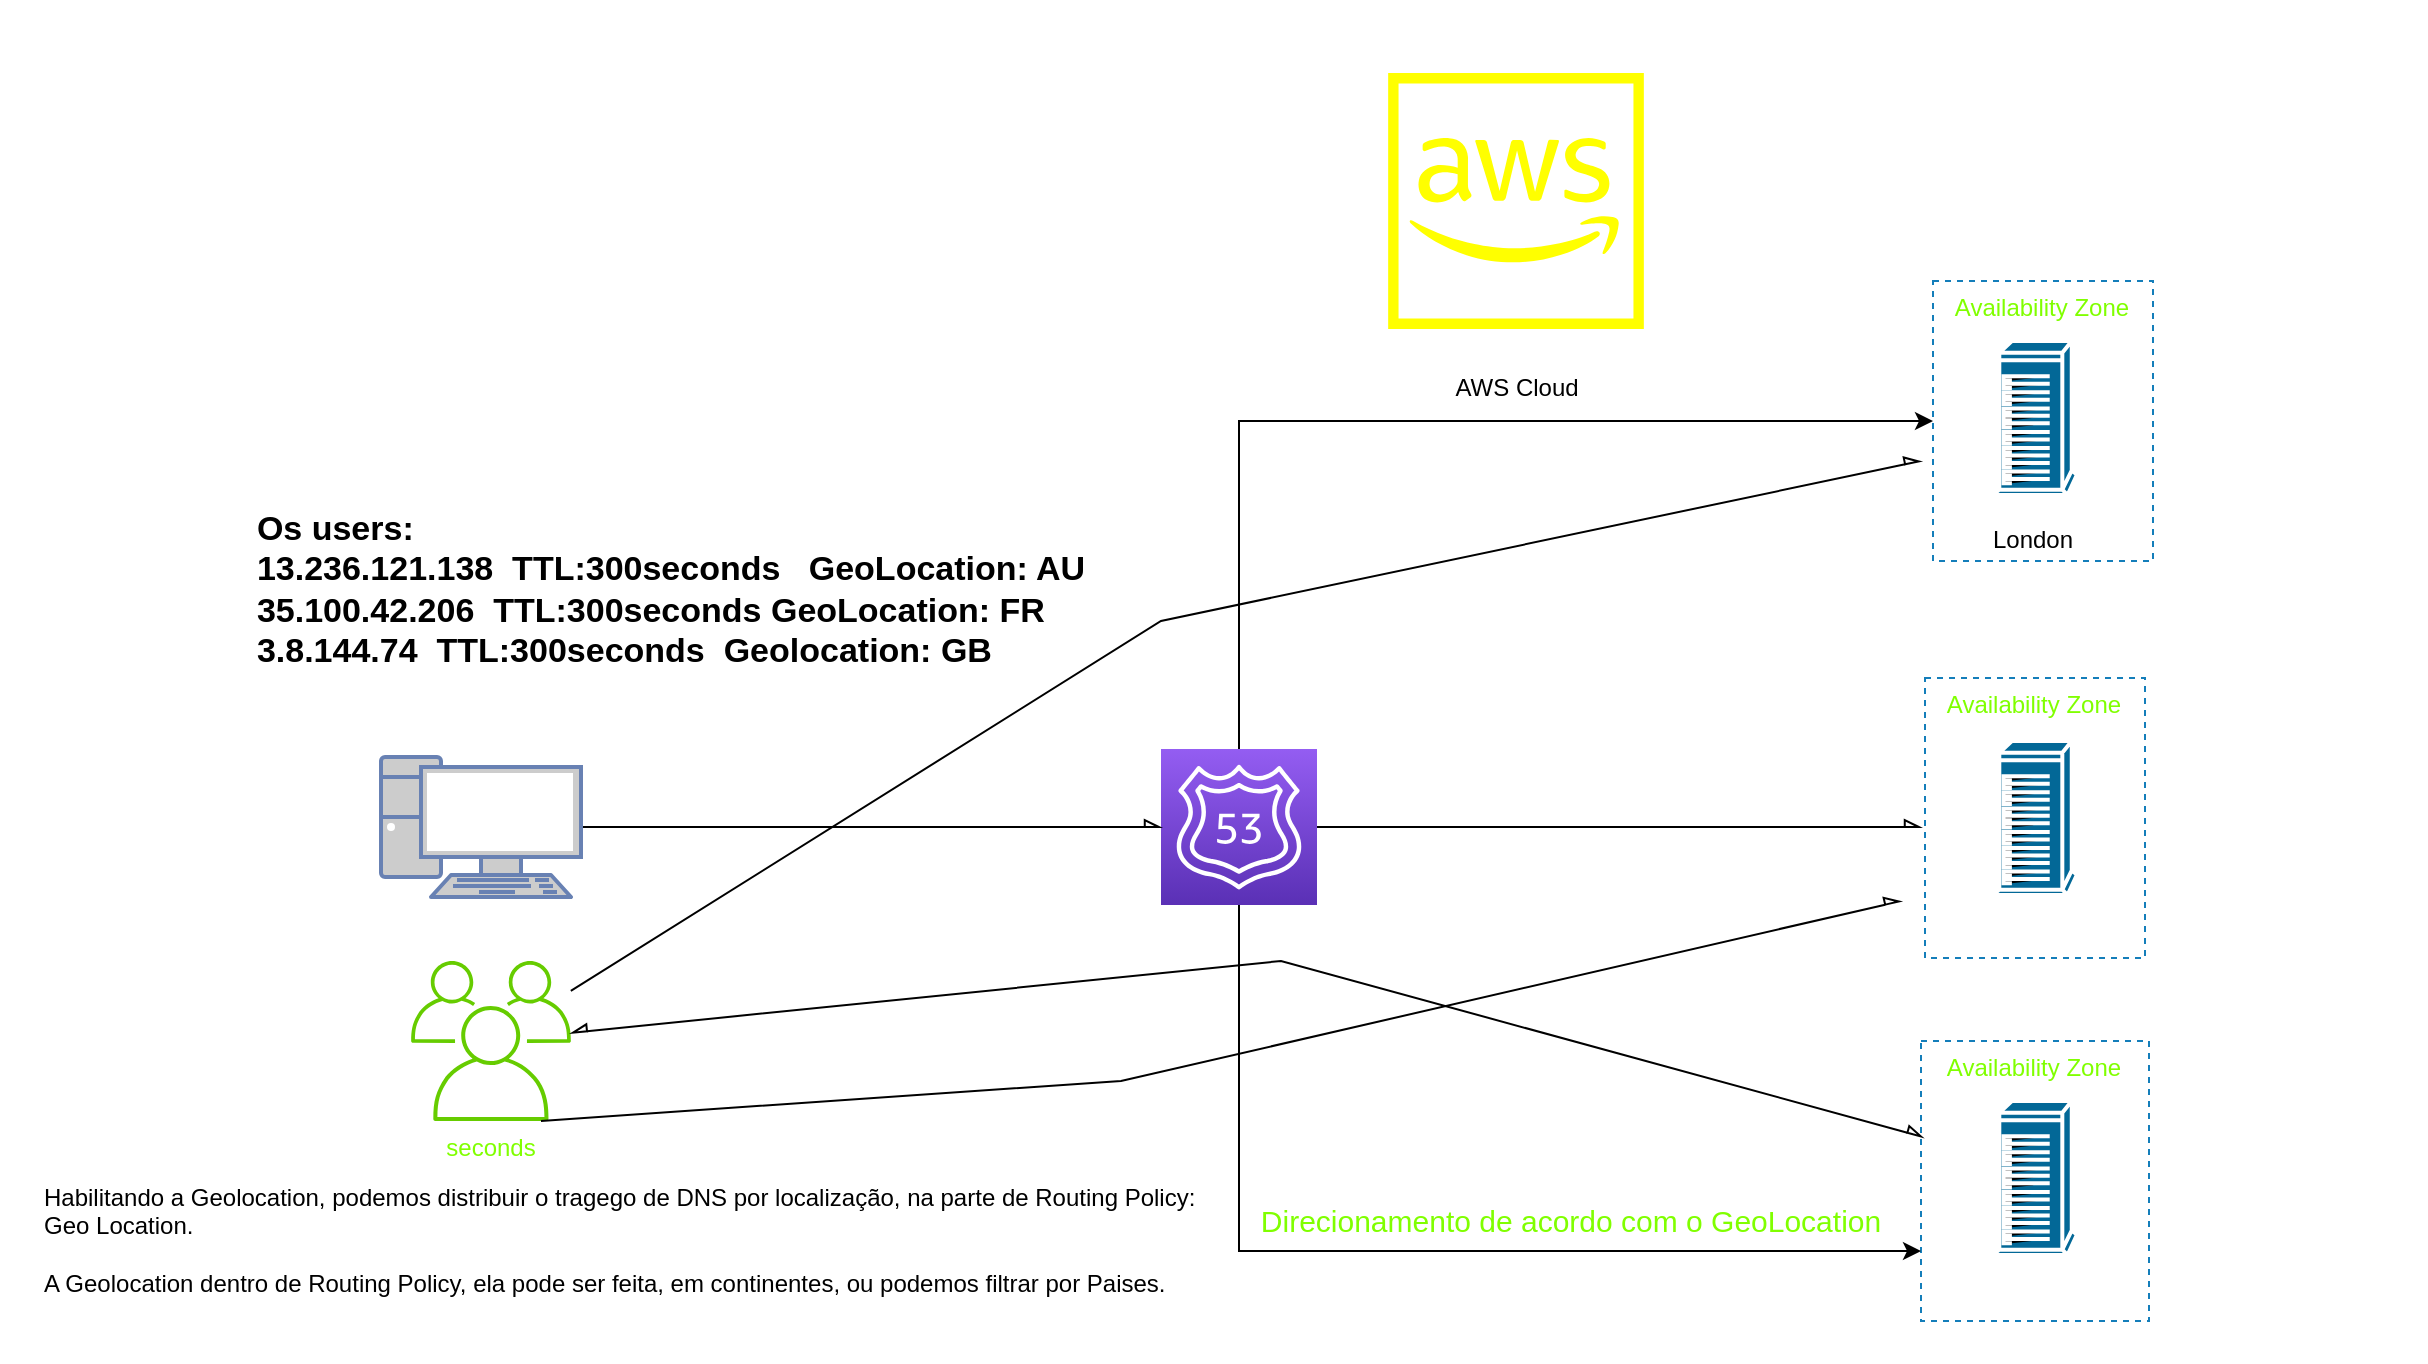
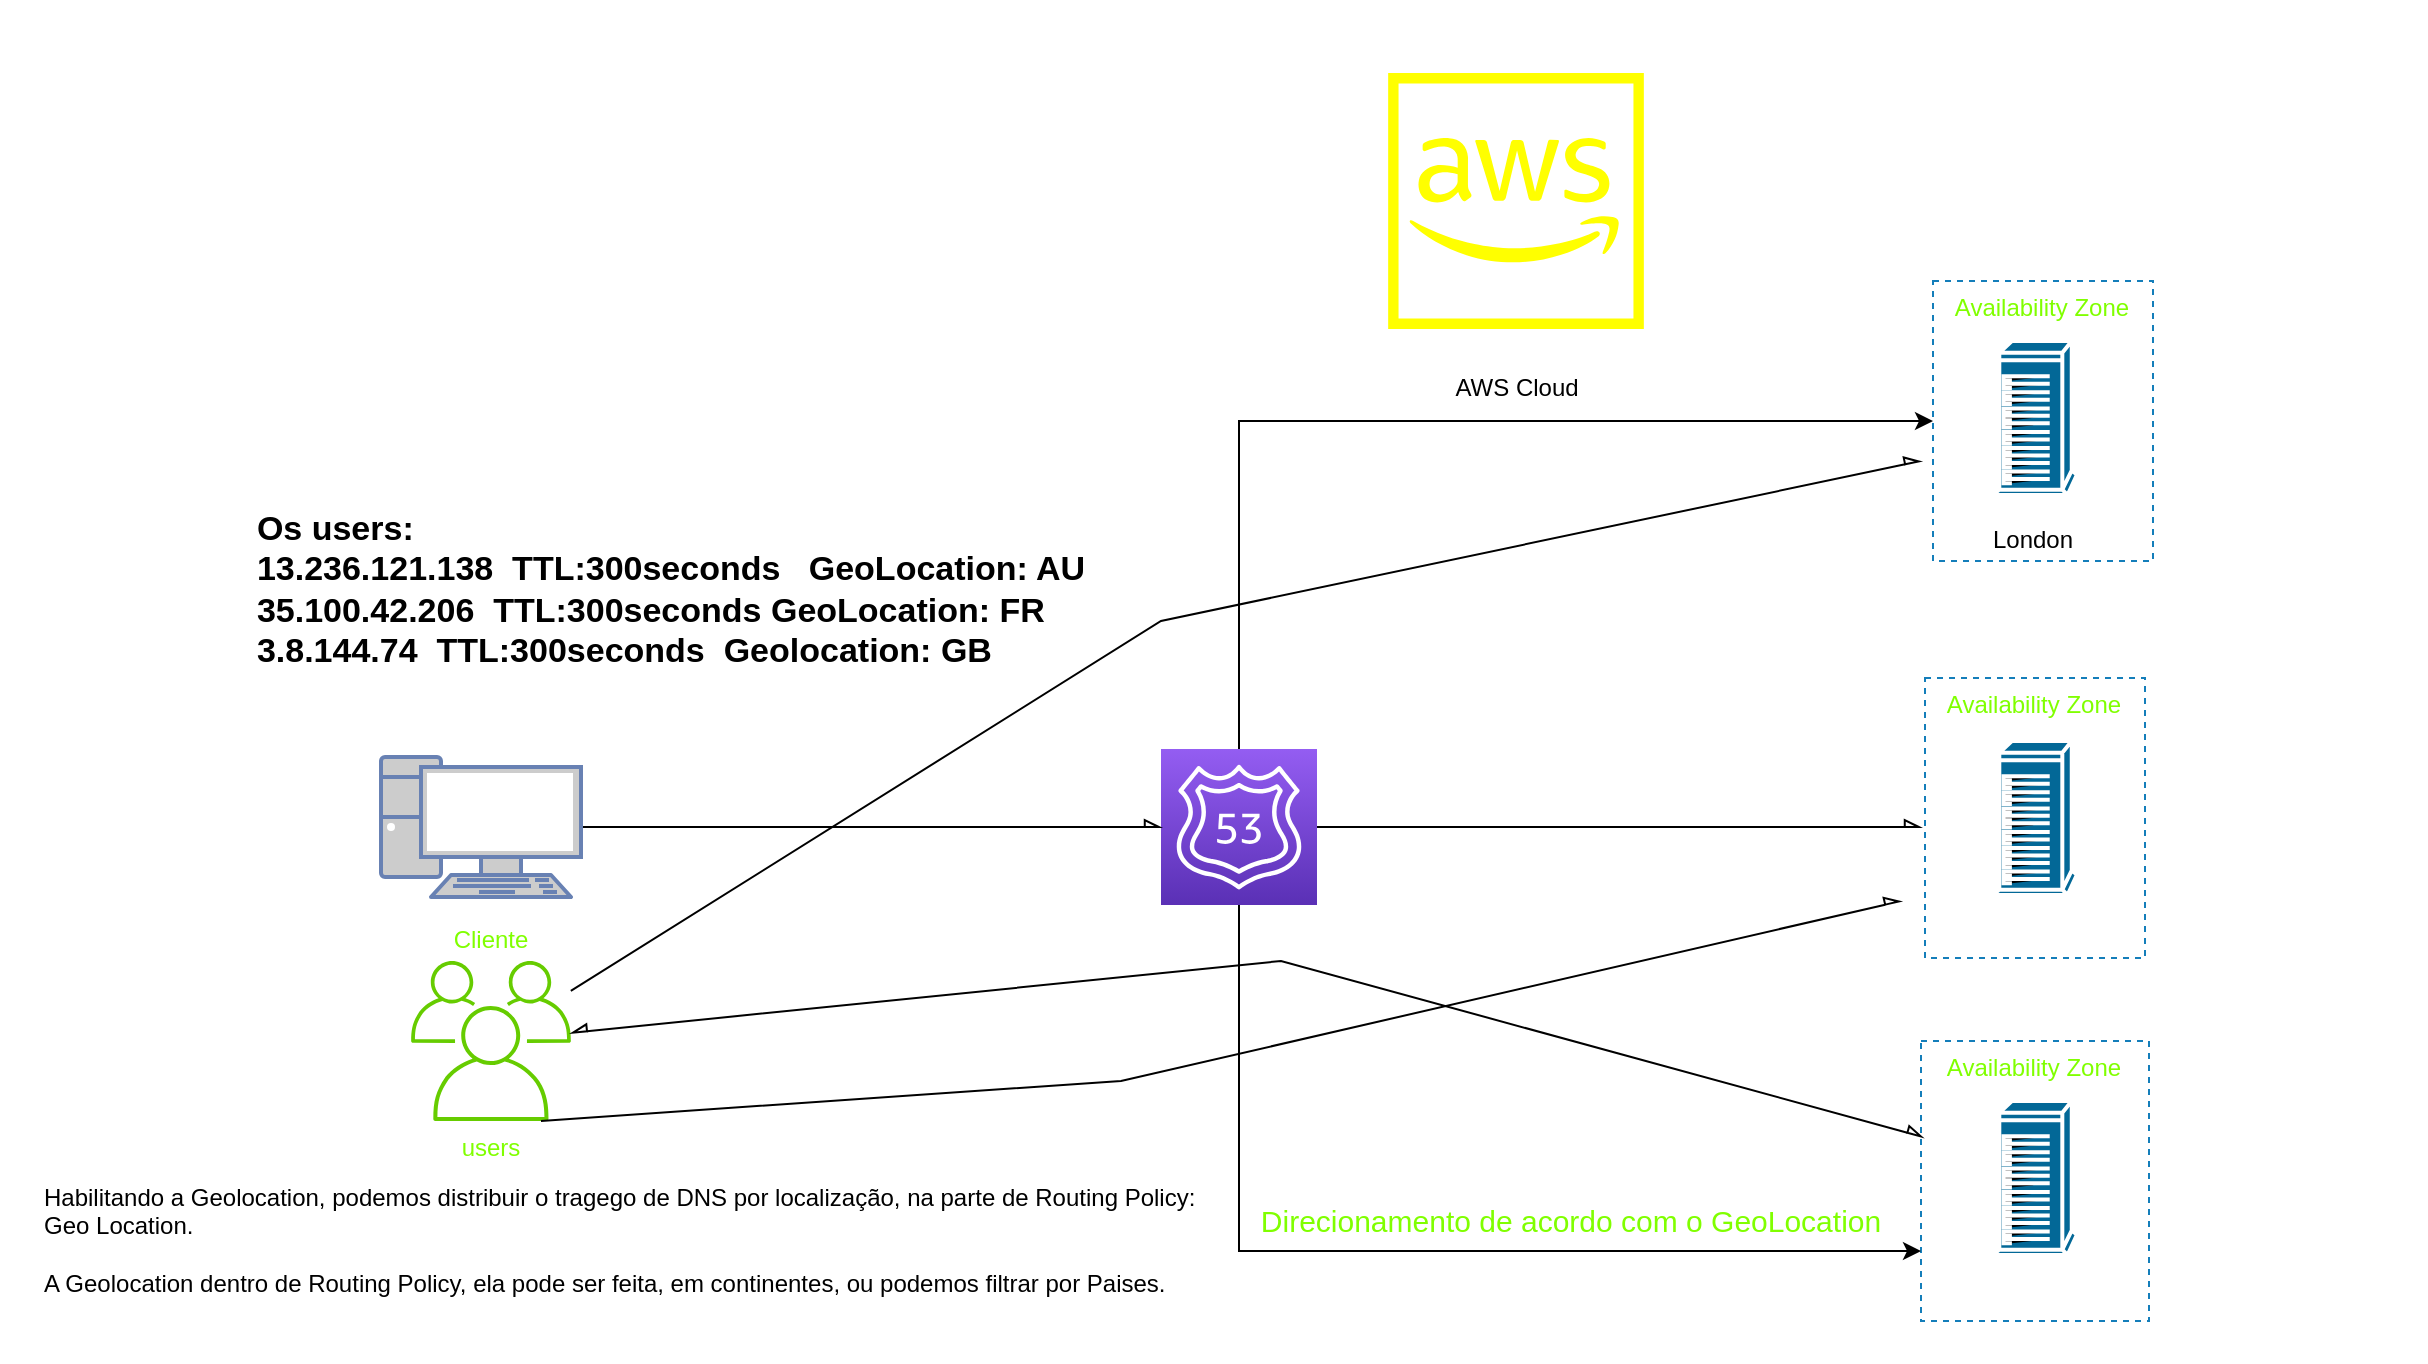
none -> (491, 941)
(492, 1149) -> (492, 1149)
